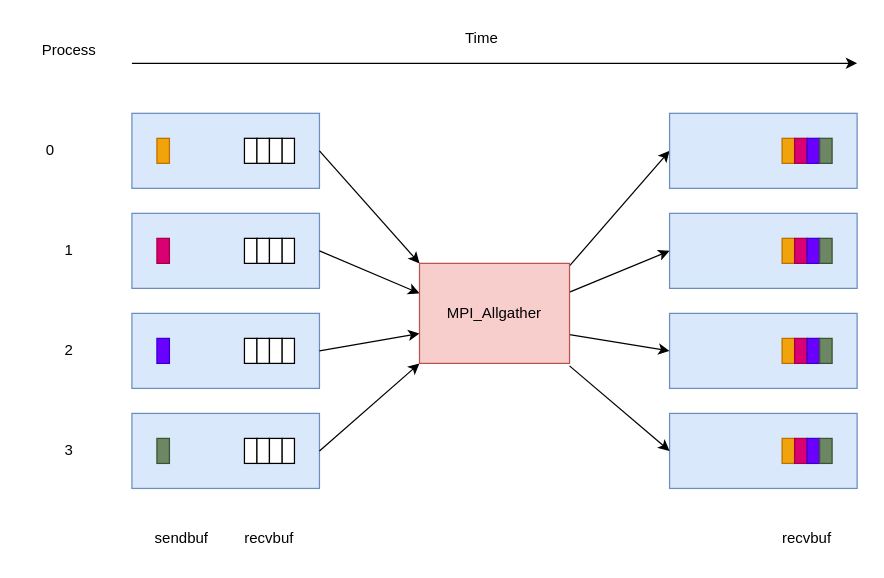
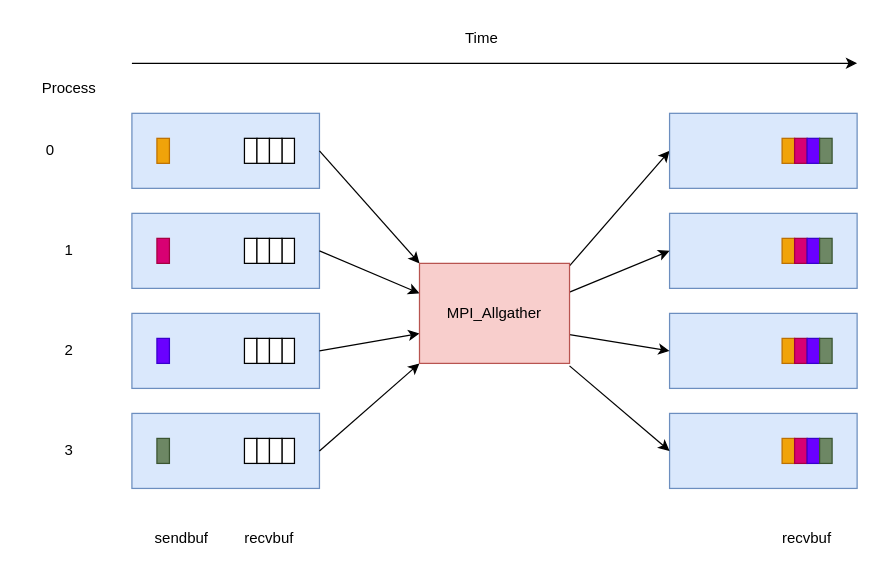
(69, 51) -> (69, 88)
